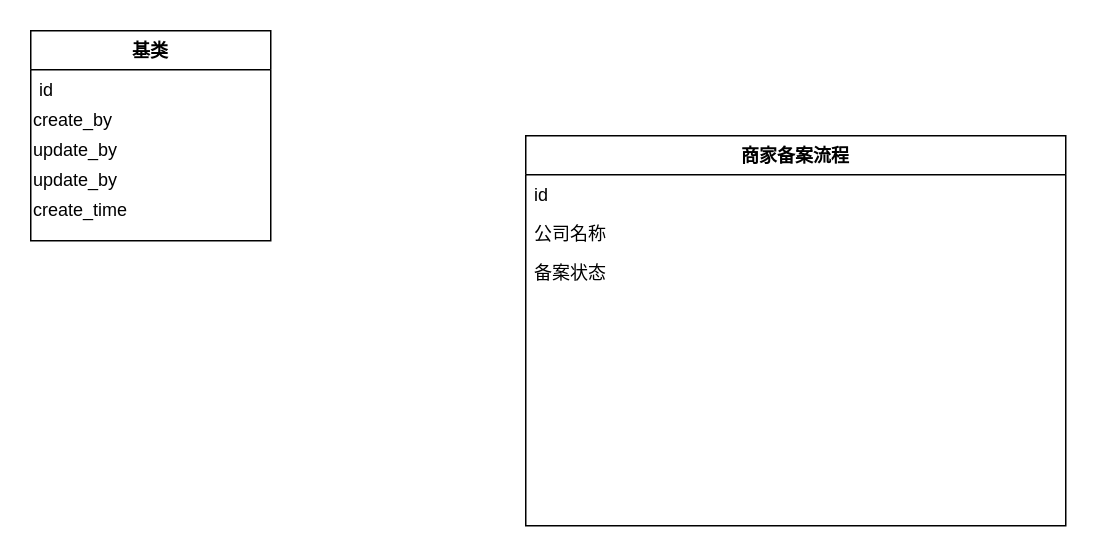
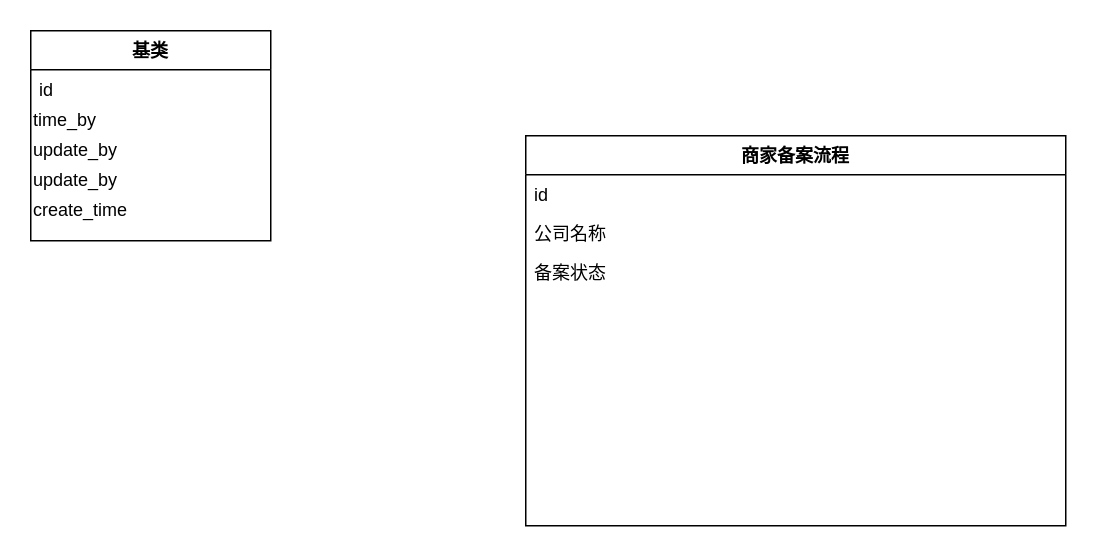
(79, 121) -> (67, 121)
